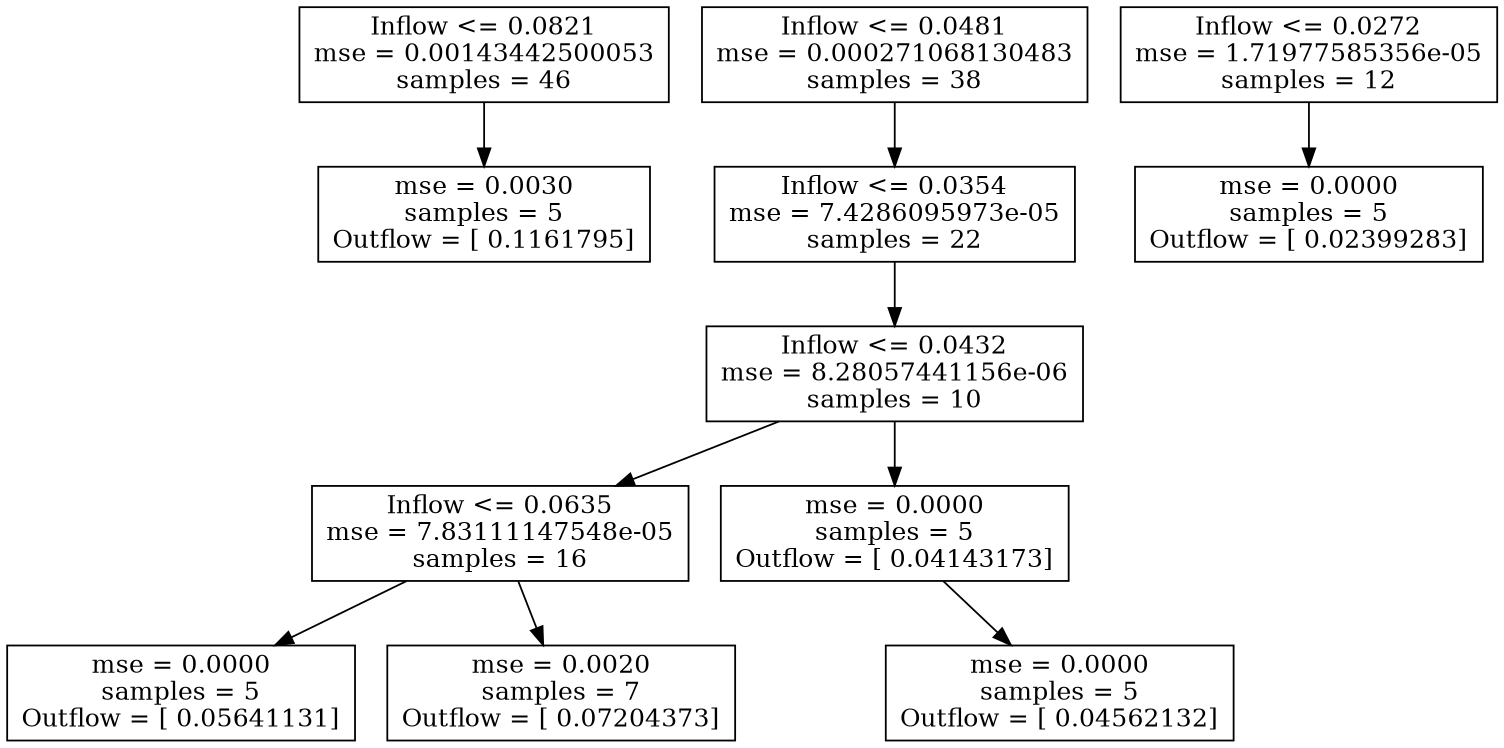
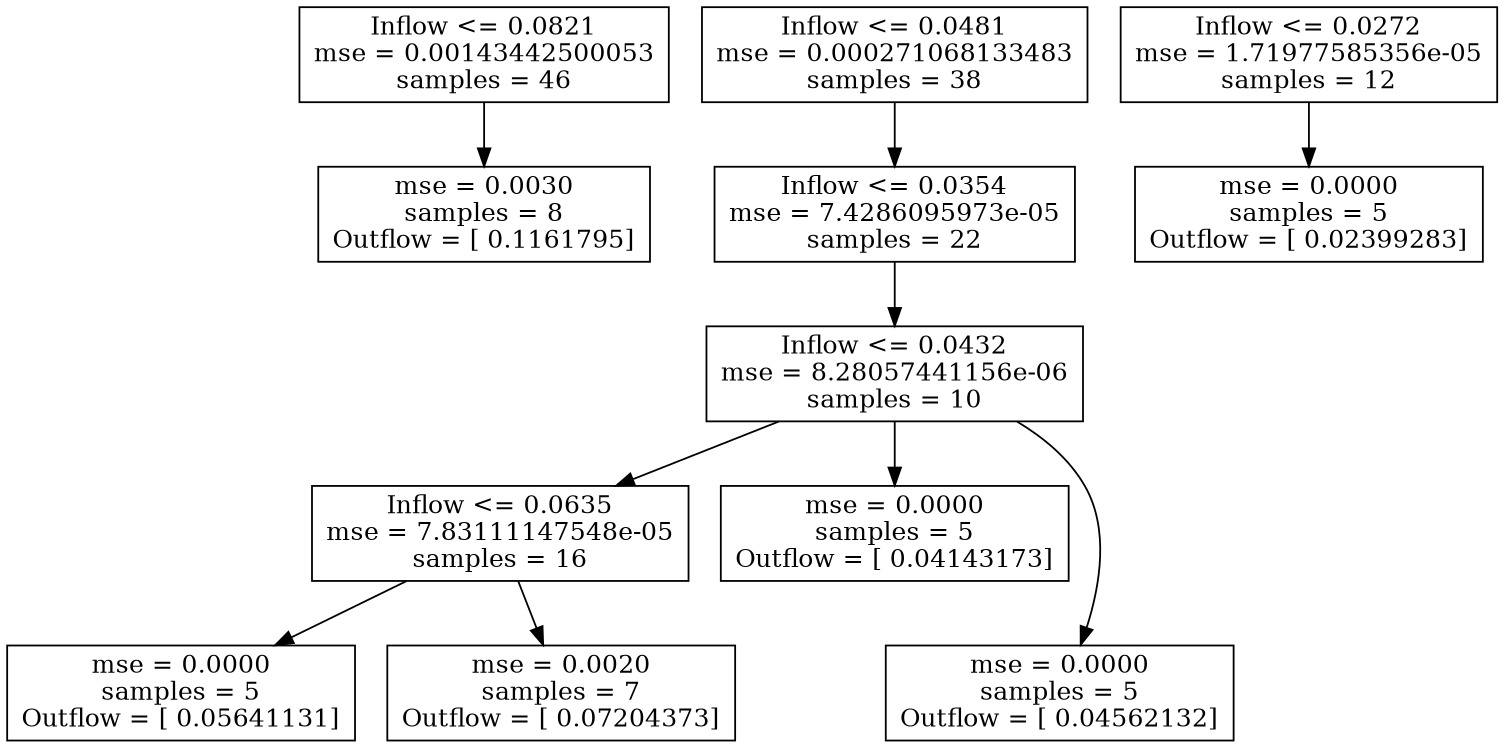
(895, 55) -> (895, 55)
(484, 214) -> (484, 214)
(970, 607) -> (1094, 510)
